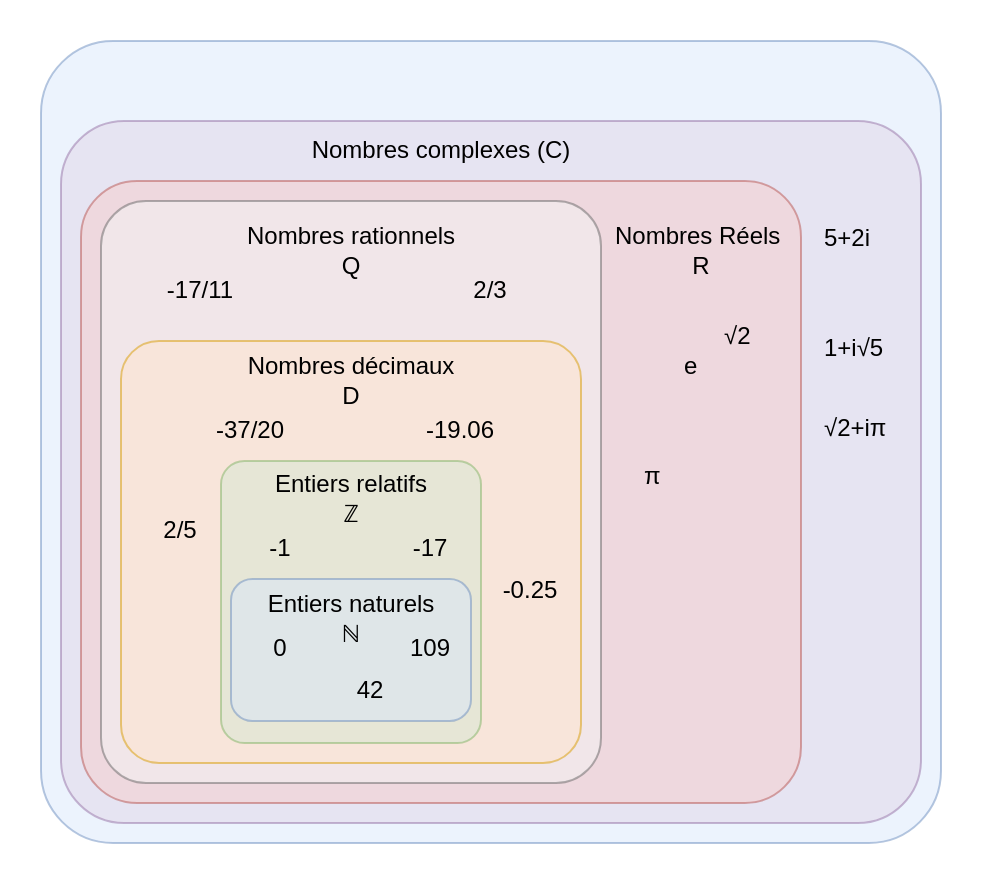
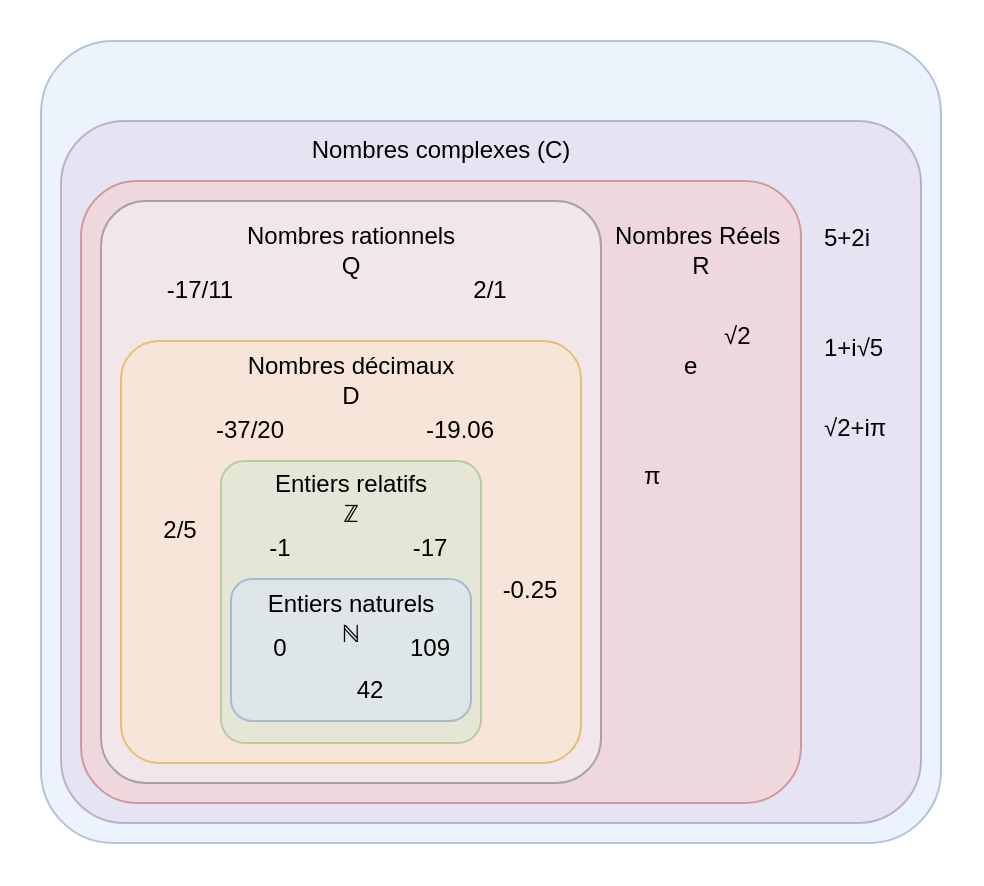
(491, 291) -> (491, 291)
